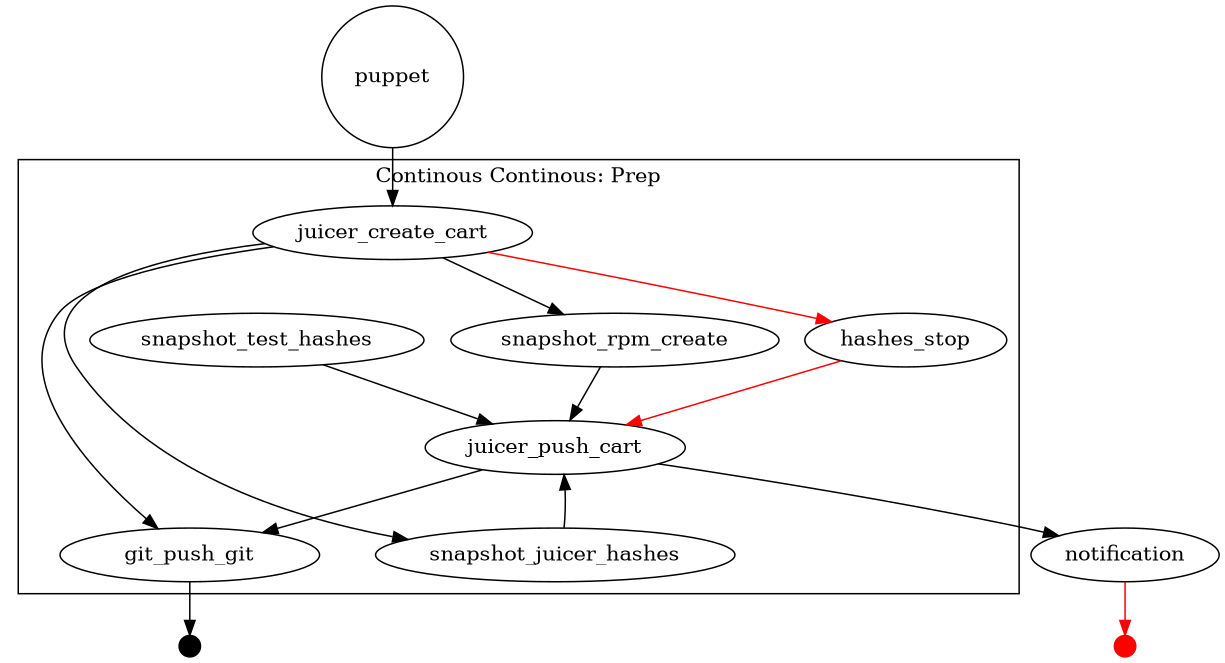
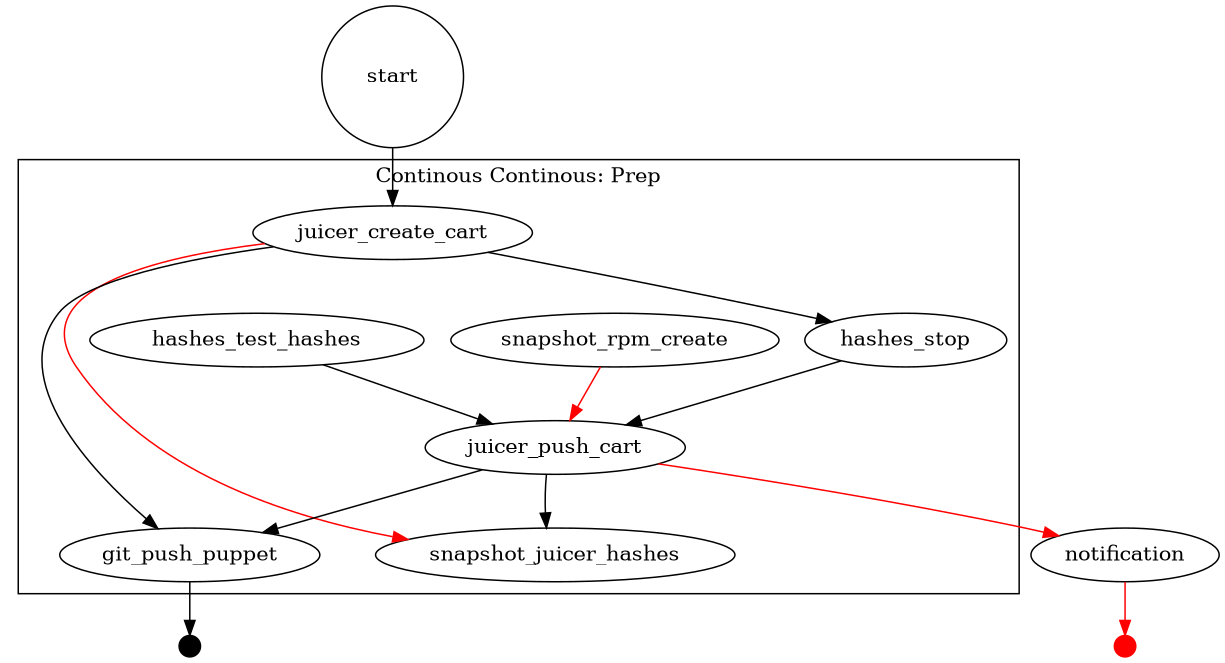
(393, 77) -> (393, 77)
(497, 283) -> none
(653, 285) -> (653, 285)
(257, 340) -> (257, 340)
(589, 387) -> (589, 387)
(741, 391) -> (741, 391)
(108, 405) -> (108, 405)
(852, 495) -> (852, 495)
(565, 509) -> (545, 494)
(190, 555) -> (190, 555)
